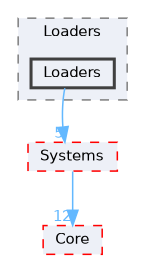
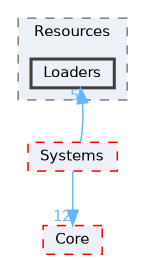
(73, 33) -> (73, 33)
(63, 109) -> (83, 123)
